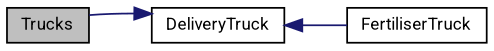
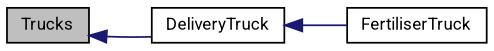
(112, 14) -> (129, 37)
